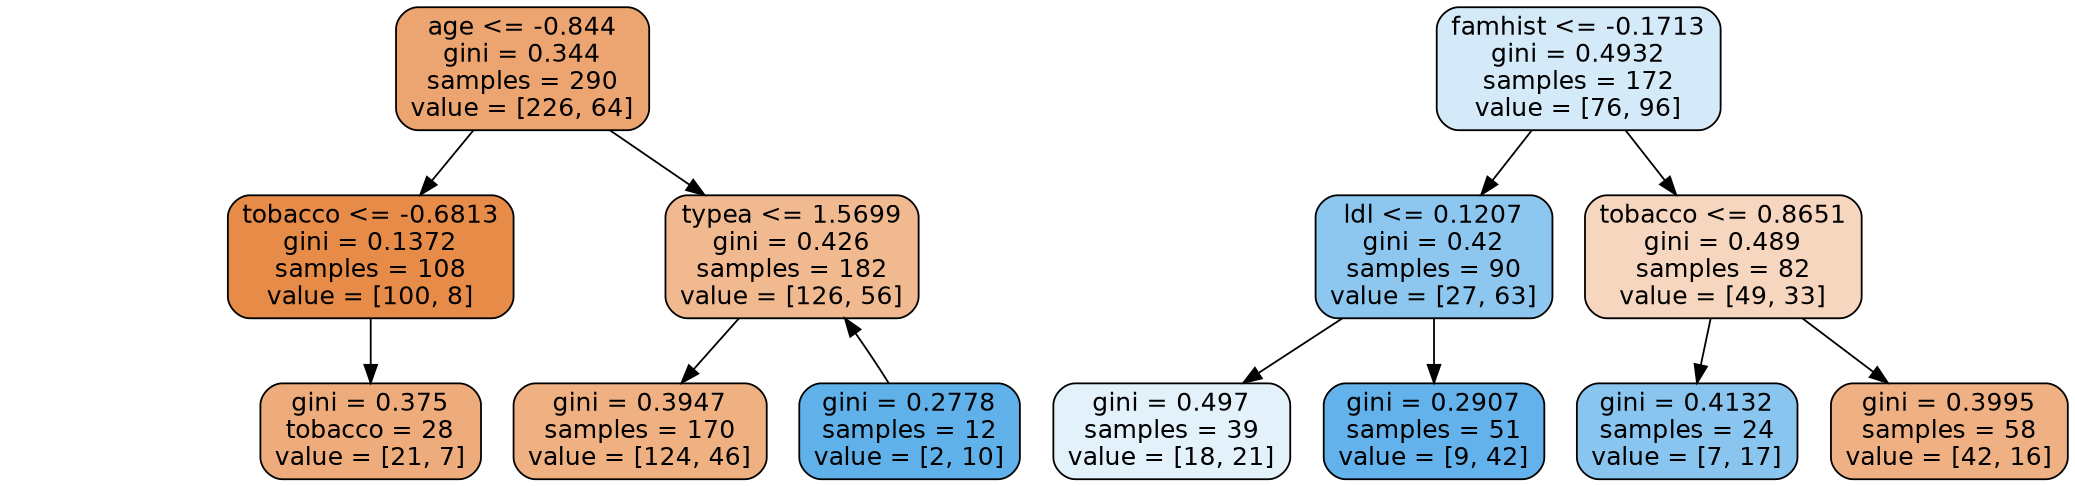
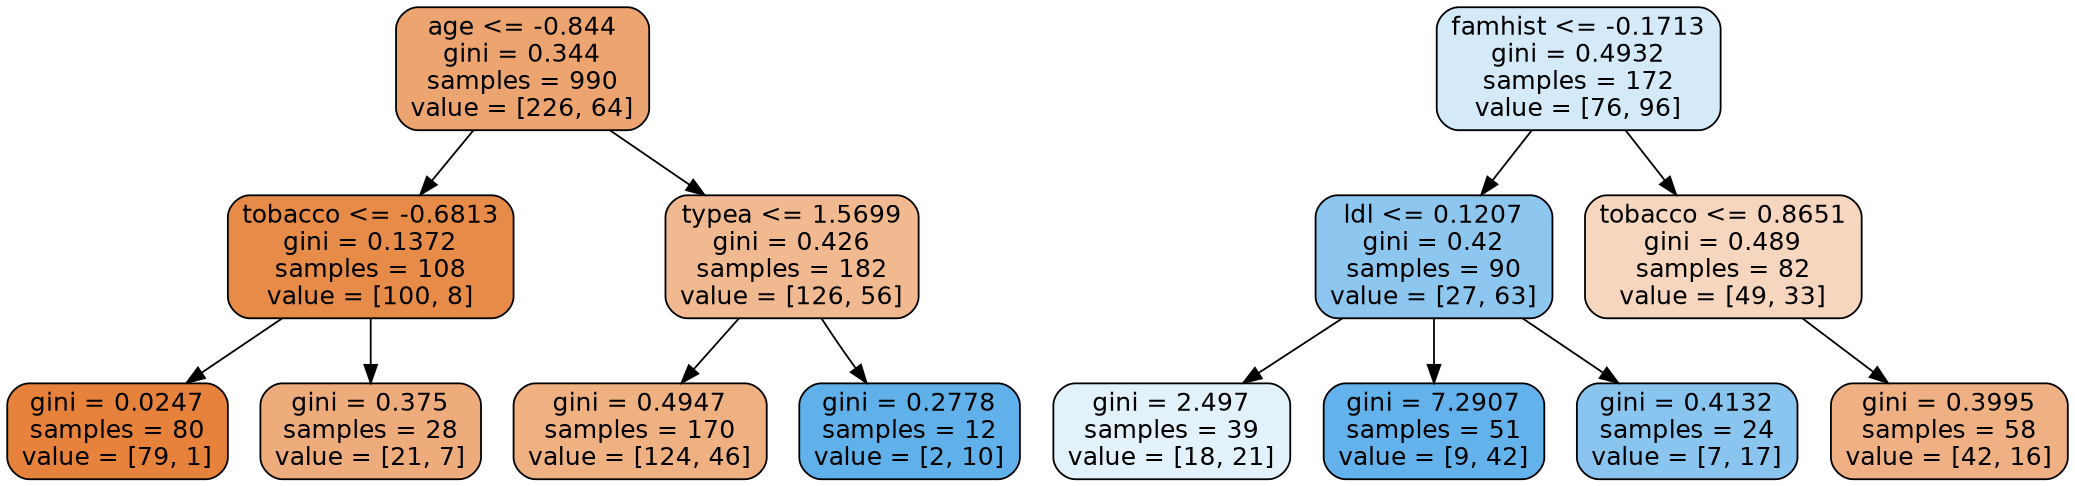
(523, 69) -> (523, 69)
(1706, 342) -> (1563, 345)
(872, 358) -> (838, 343)
none -> (118, 431)
(371, 431) -> (371, 431)
(640, 431) -> (640, 431)
(1172, 431) -> (1172, 431)
(1434, 431) -> (1434, 431)
